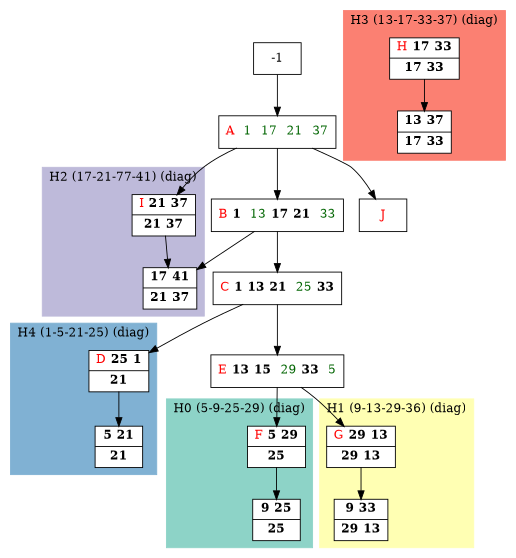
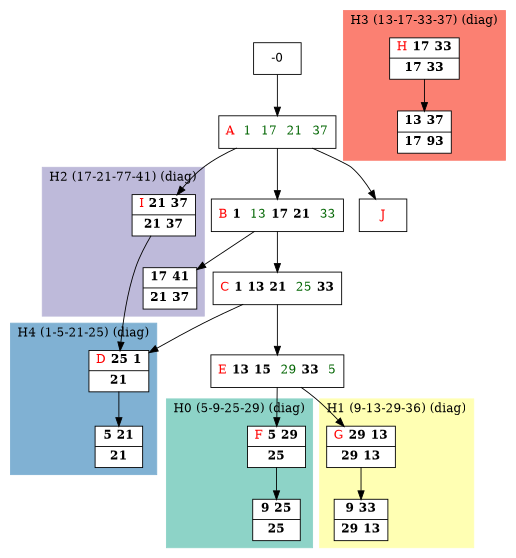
(277, 59) -> (277, 59)
(435, 141) -> (435, 141)
(166, 247) -> (130, 287)
